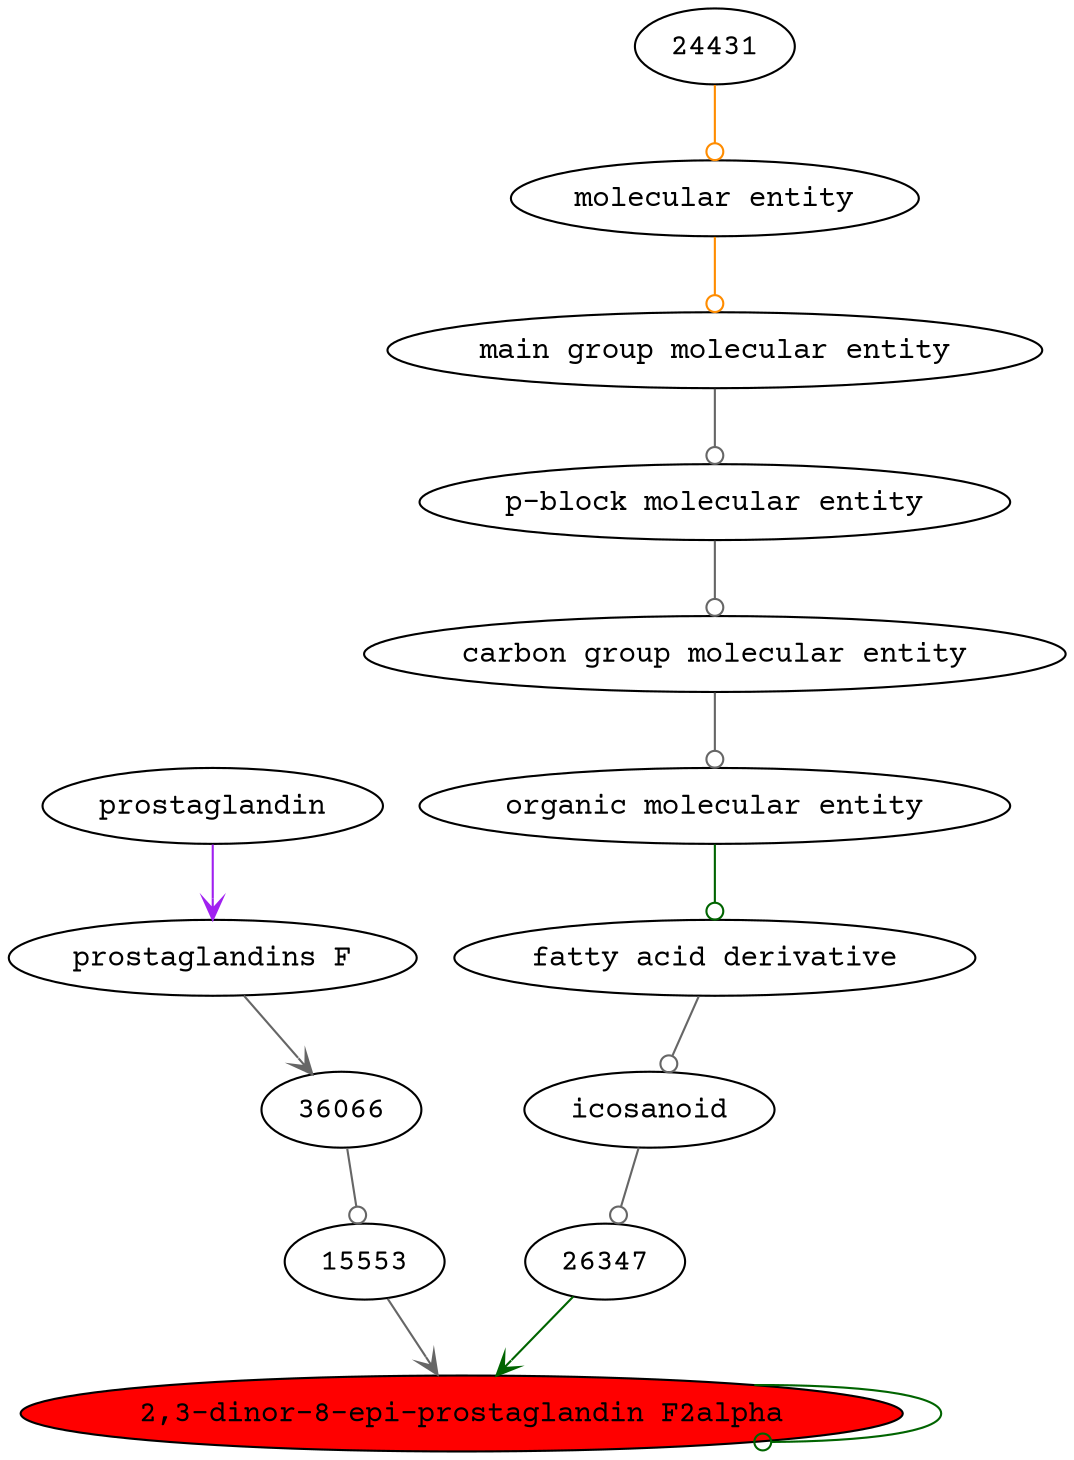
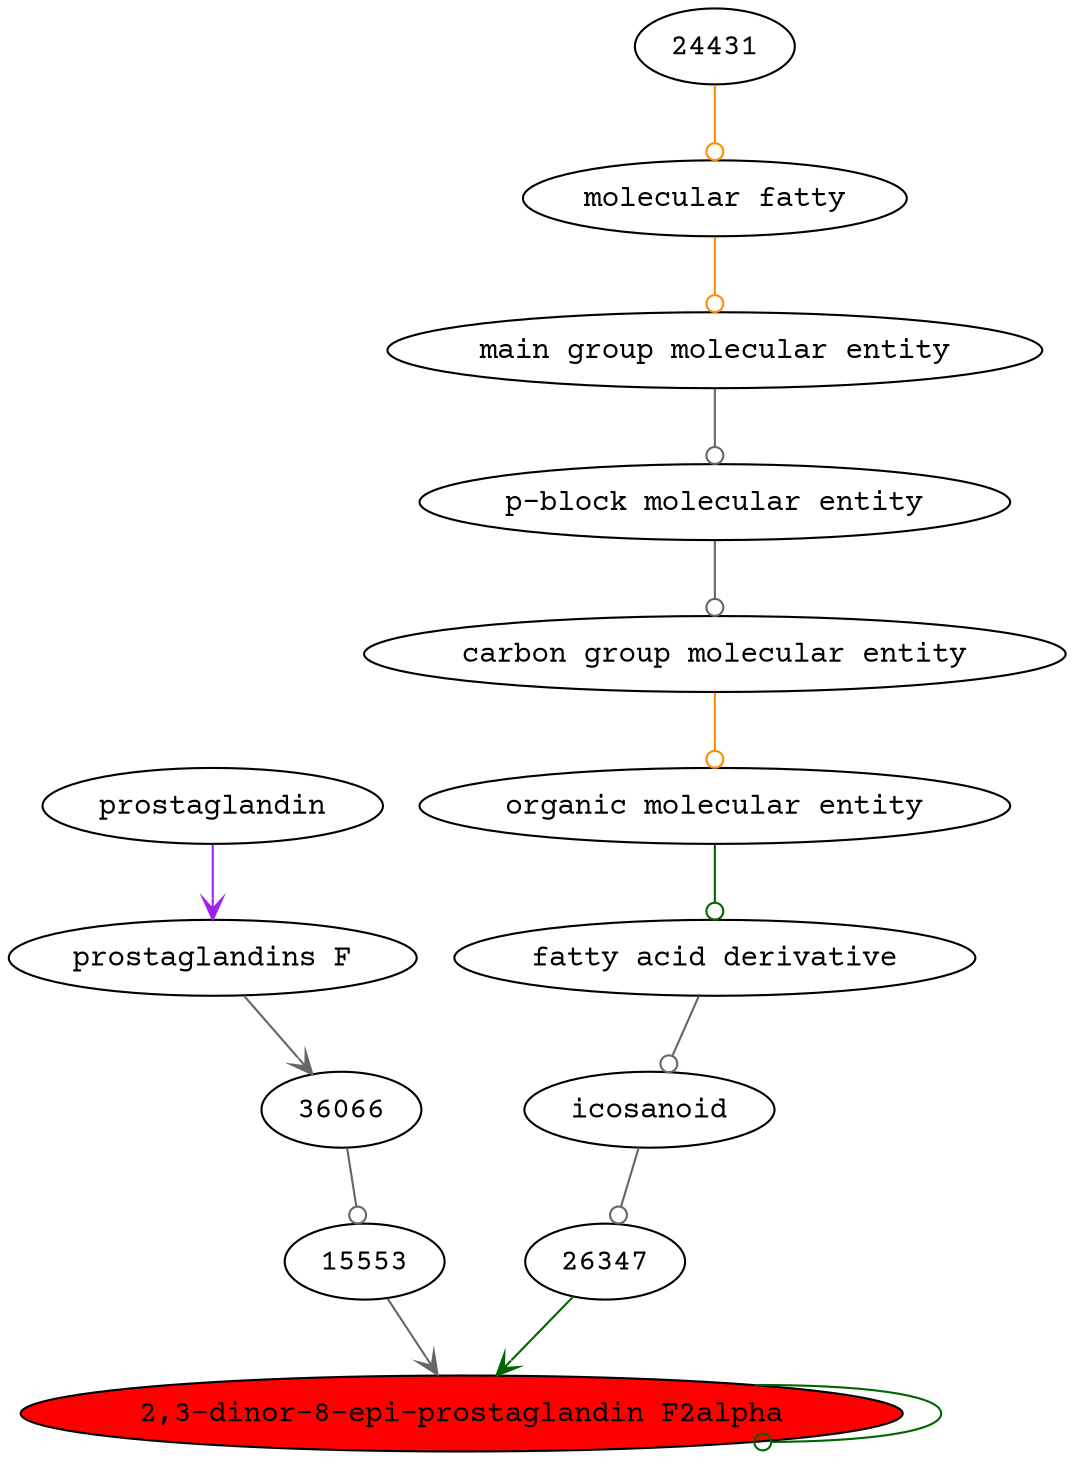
(715, 198) -> (715, 198)
(715, 722) -> (715, 722)
